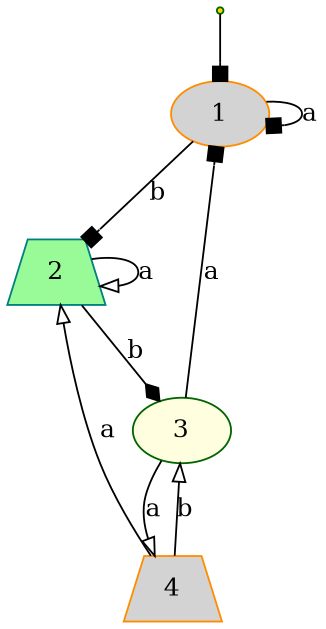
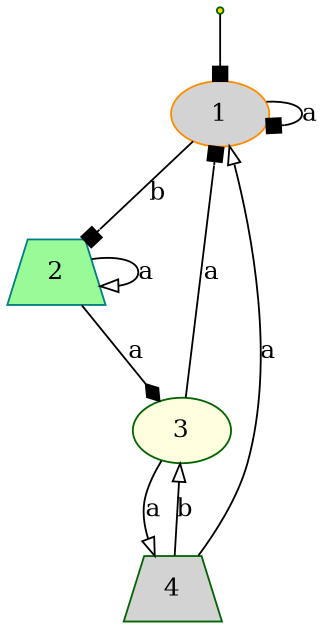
(136, 351) -> (136, 351)
(93, 445) -> (260, 366)
(173, 589) -> (173, 589)
